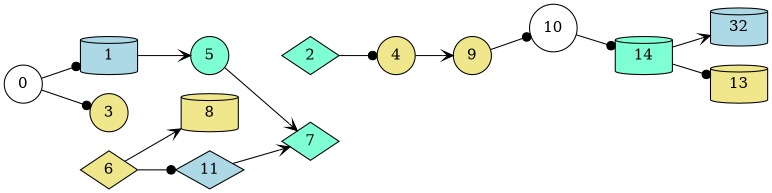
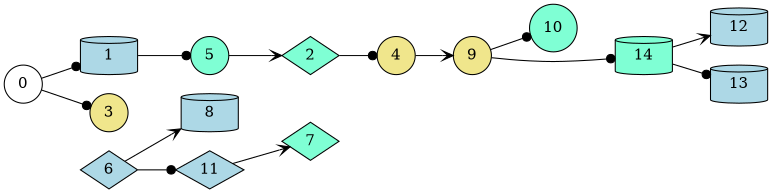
(739, 27) -> (739, 27)
(553, 28) -> (553, 28)
(592, 40) -> (549, 62)
(160, 56) -> (160, 56)
(739, 84) -> (739, 84)
(257, 96) -> (250, 56)
(210, 113) -> (210, 113)
(109, 170) -> (109, 170)
